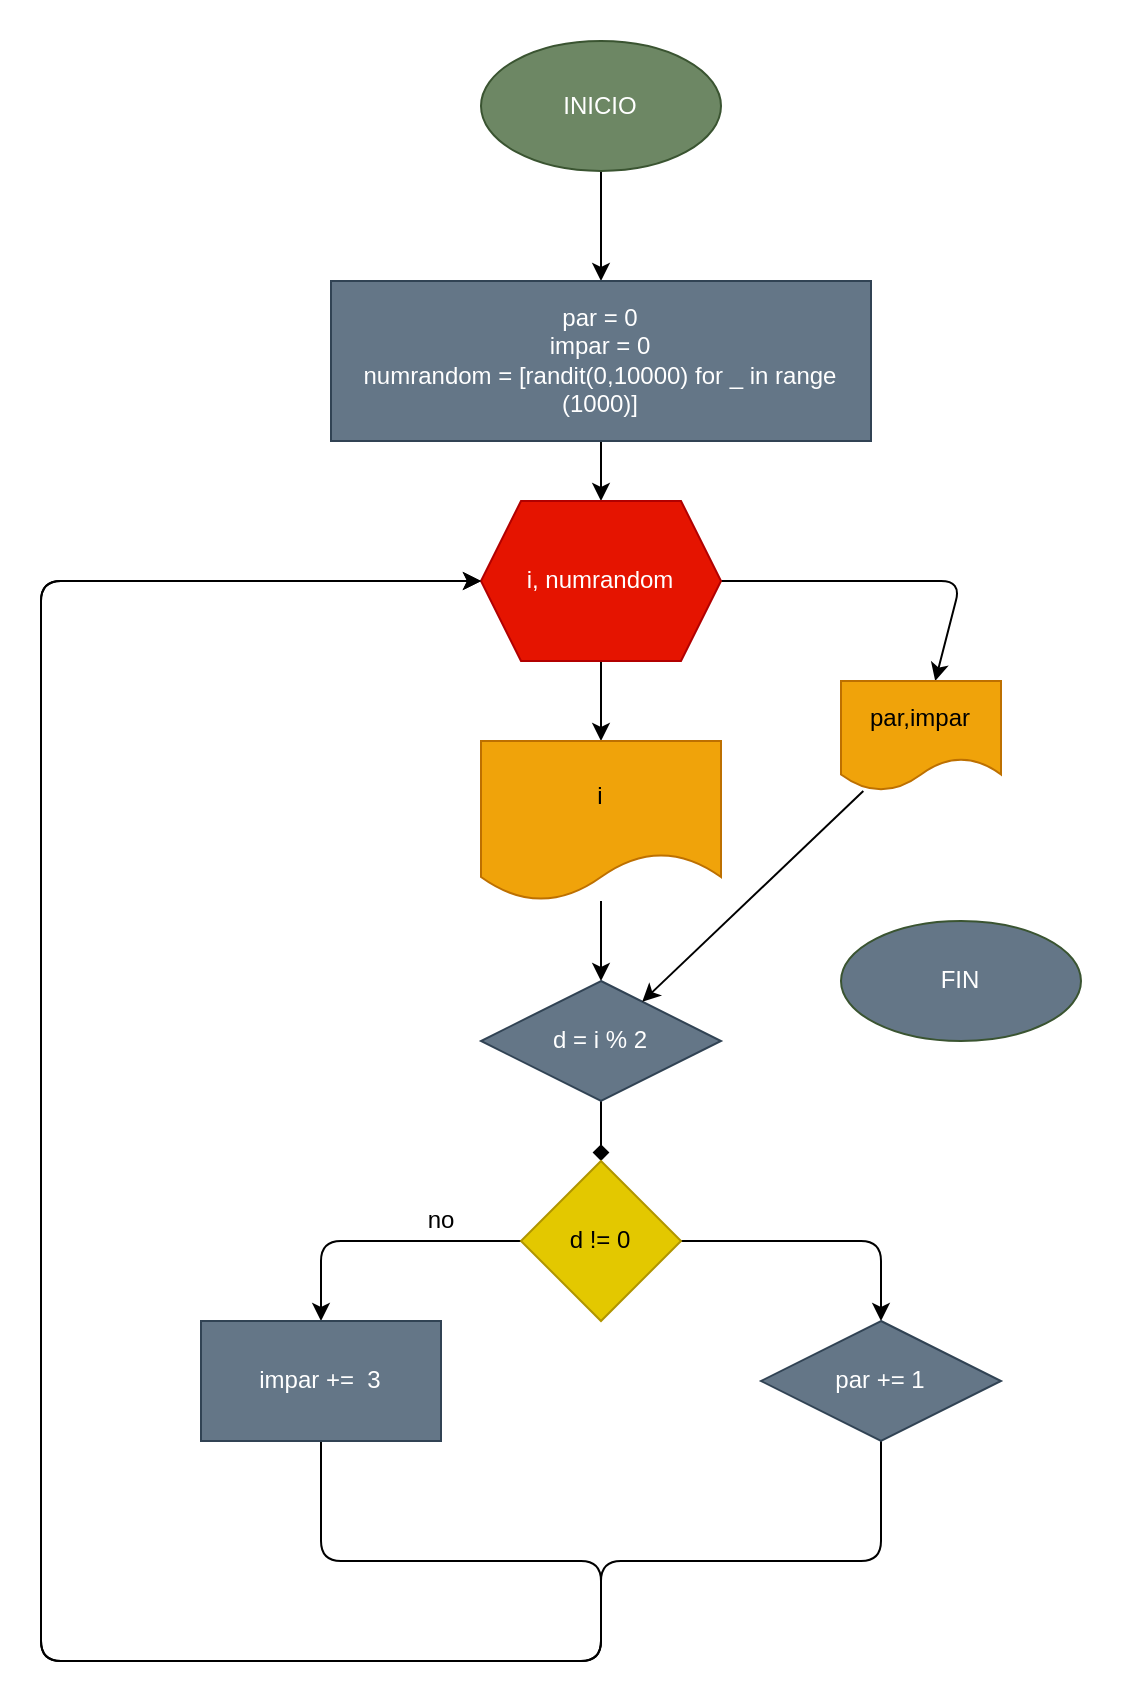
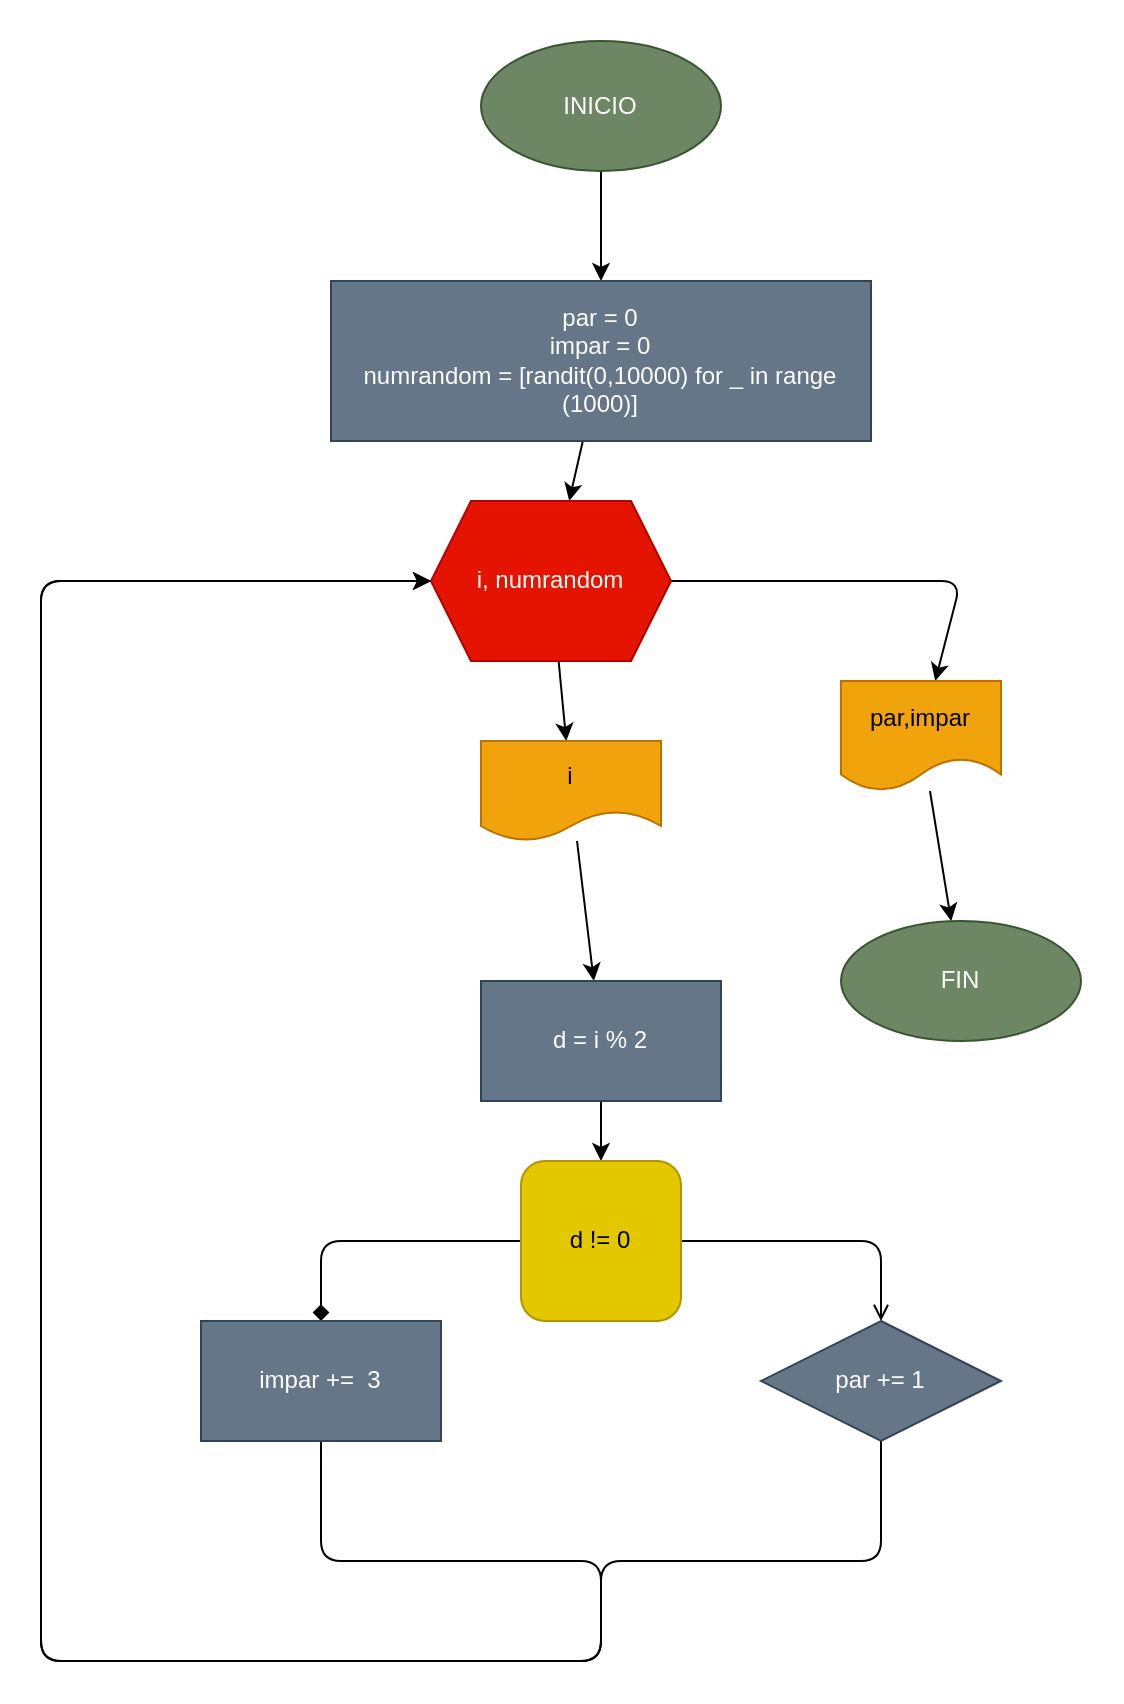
(601, 581) -> (551, 581)
(601, 821) -> (571, 791)
(757, 892) -> (939, 849)
(961, 981) -> (961, 981)
(601, 1041) -> (601, 1041)
(601, 1145) -> (601, 1146)
(441, 1221) -> none
(601, 1241) -> (601, 1241)
(321, 1306) -> (321, 1305)
(881, 1306) -> (881, 1308)
